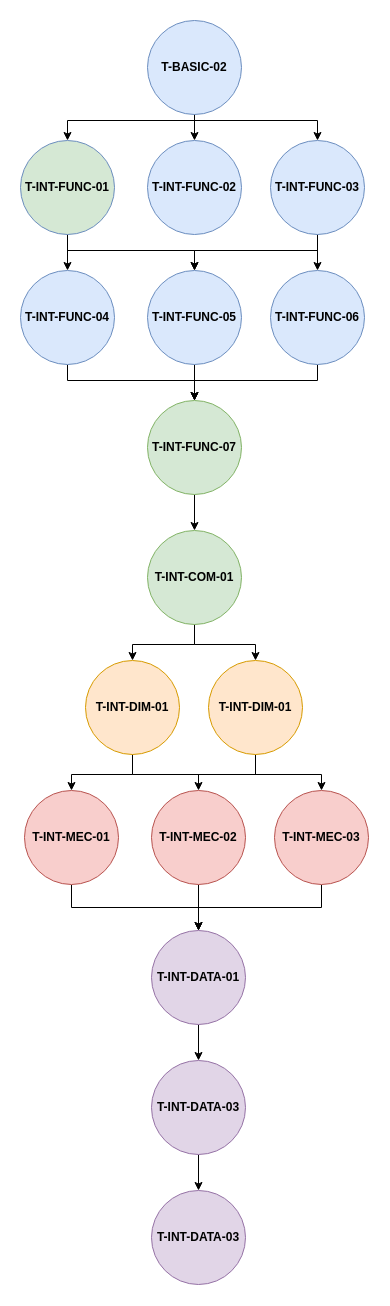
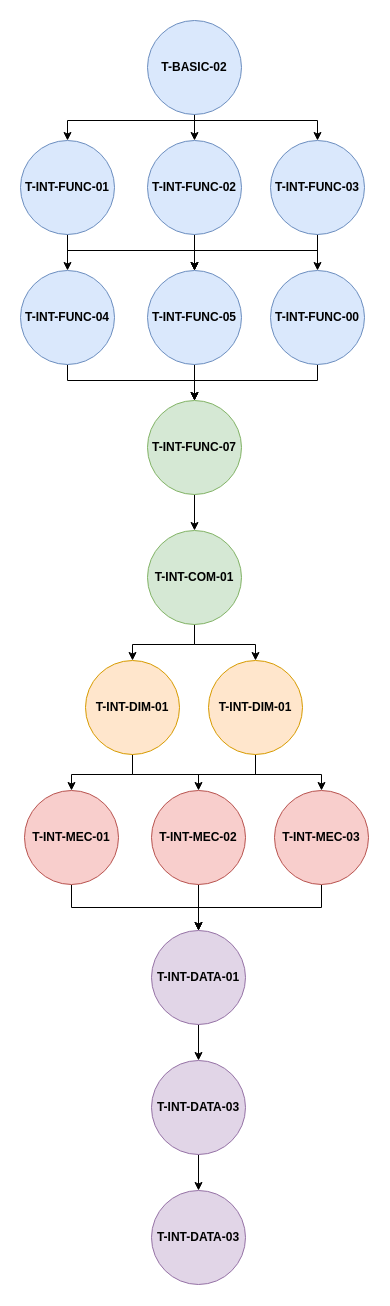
(68, 188) -> (68, 188)
none -> (195, 241)
(318, 318) -> (318, 318)
